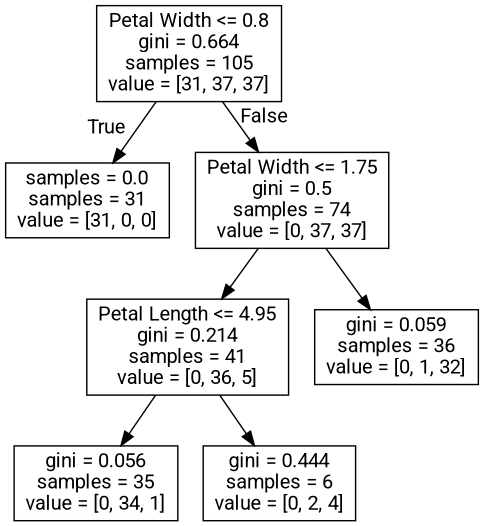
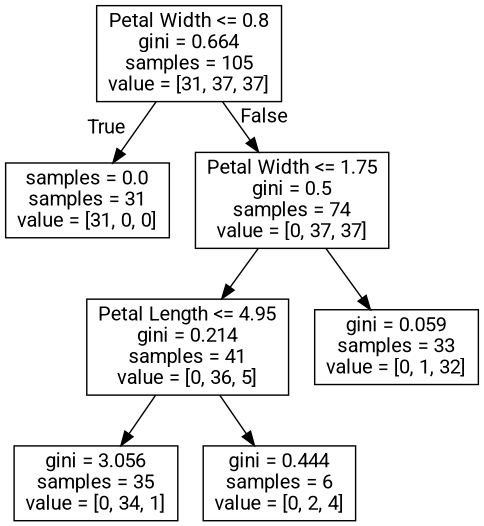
(397, 347) -> (397, 347)
(96, 483) -> (96, 483)
